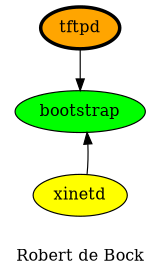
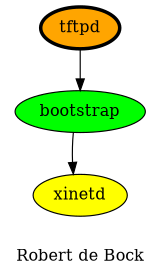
(88, 159) -> (72, 147)
